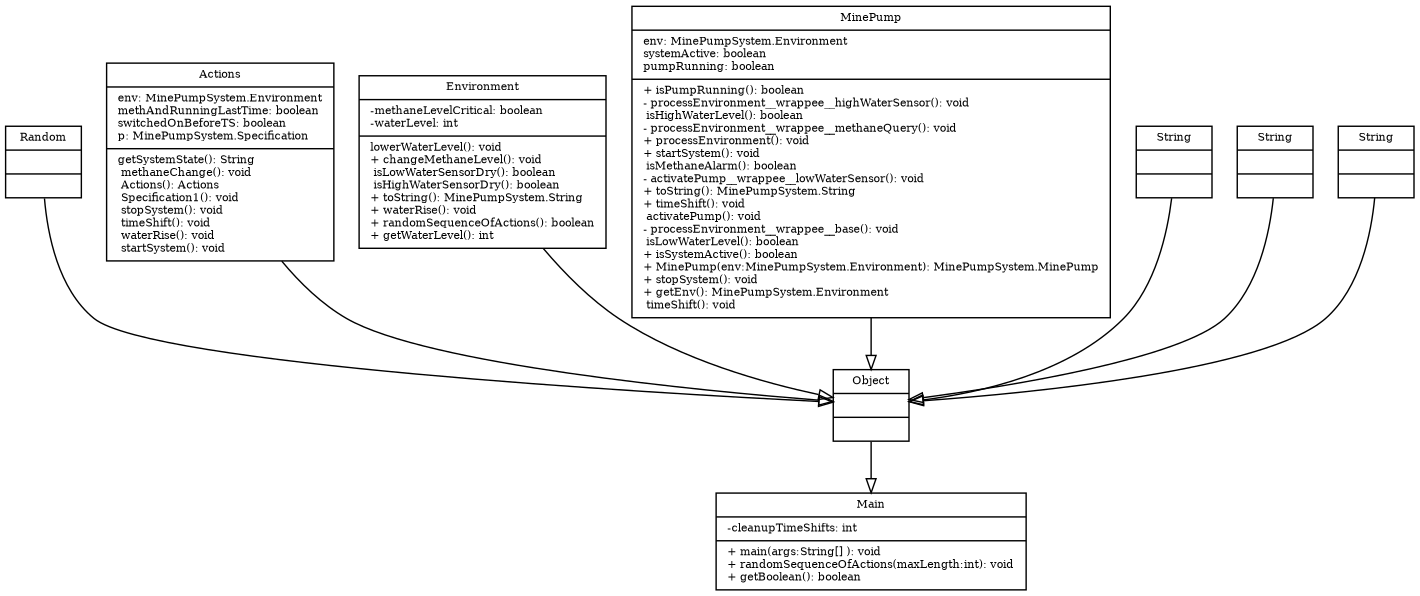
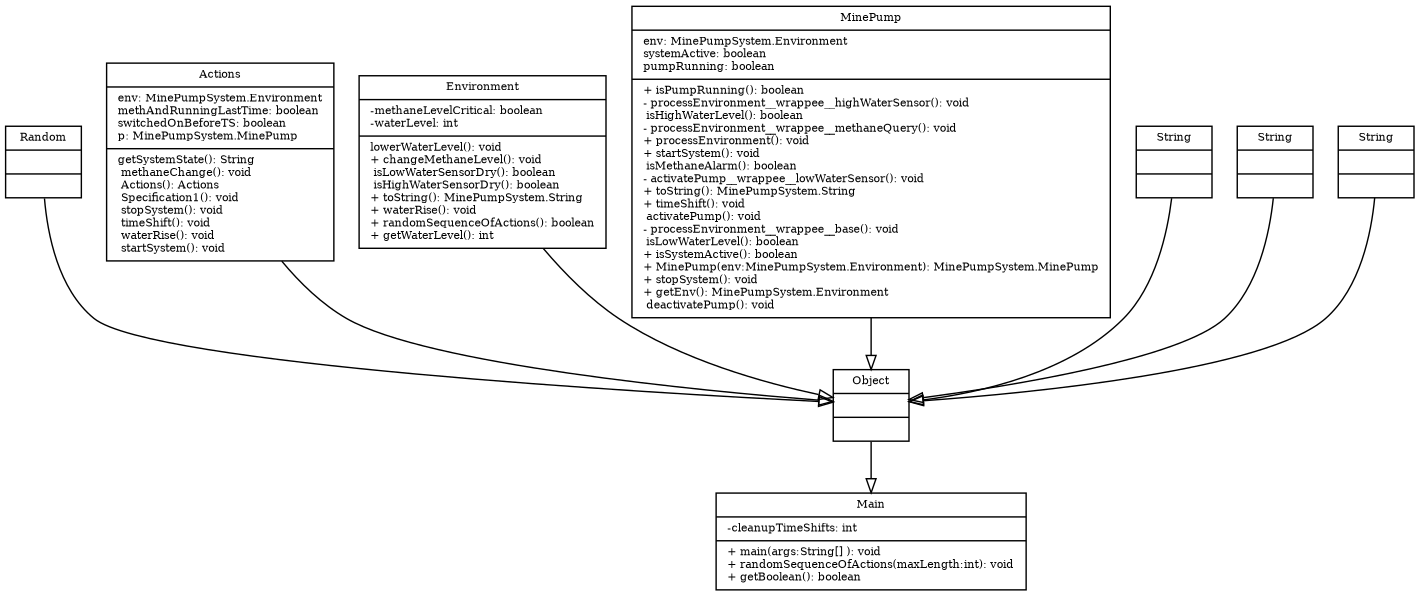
(213, 136) -> (208, 136)
(690, 305) -> (709, 305)
